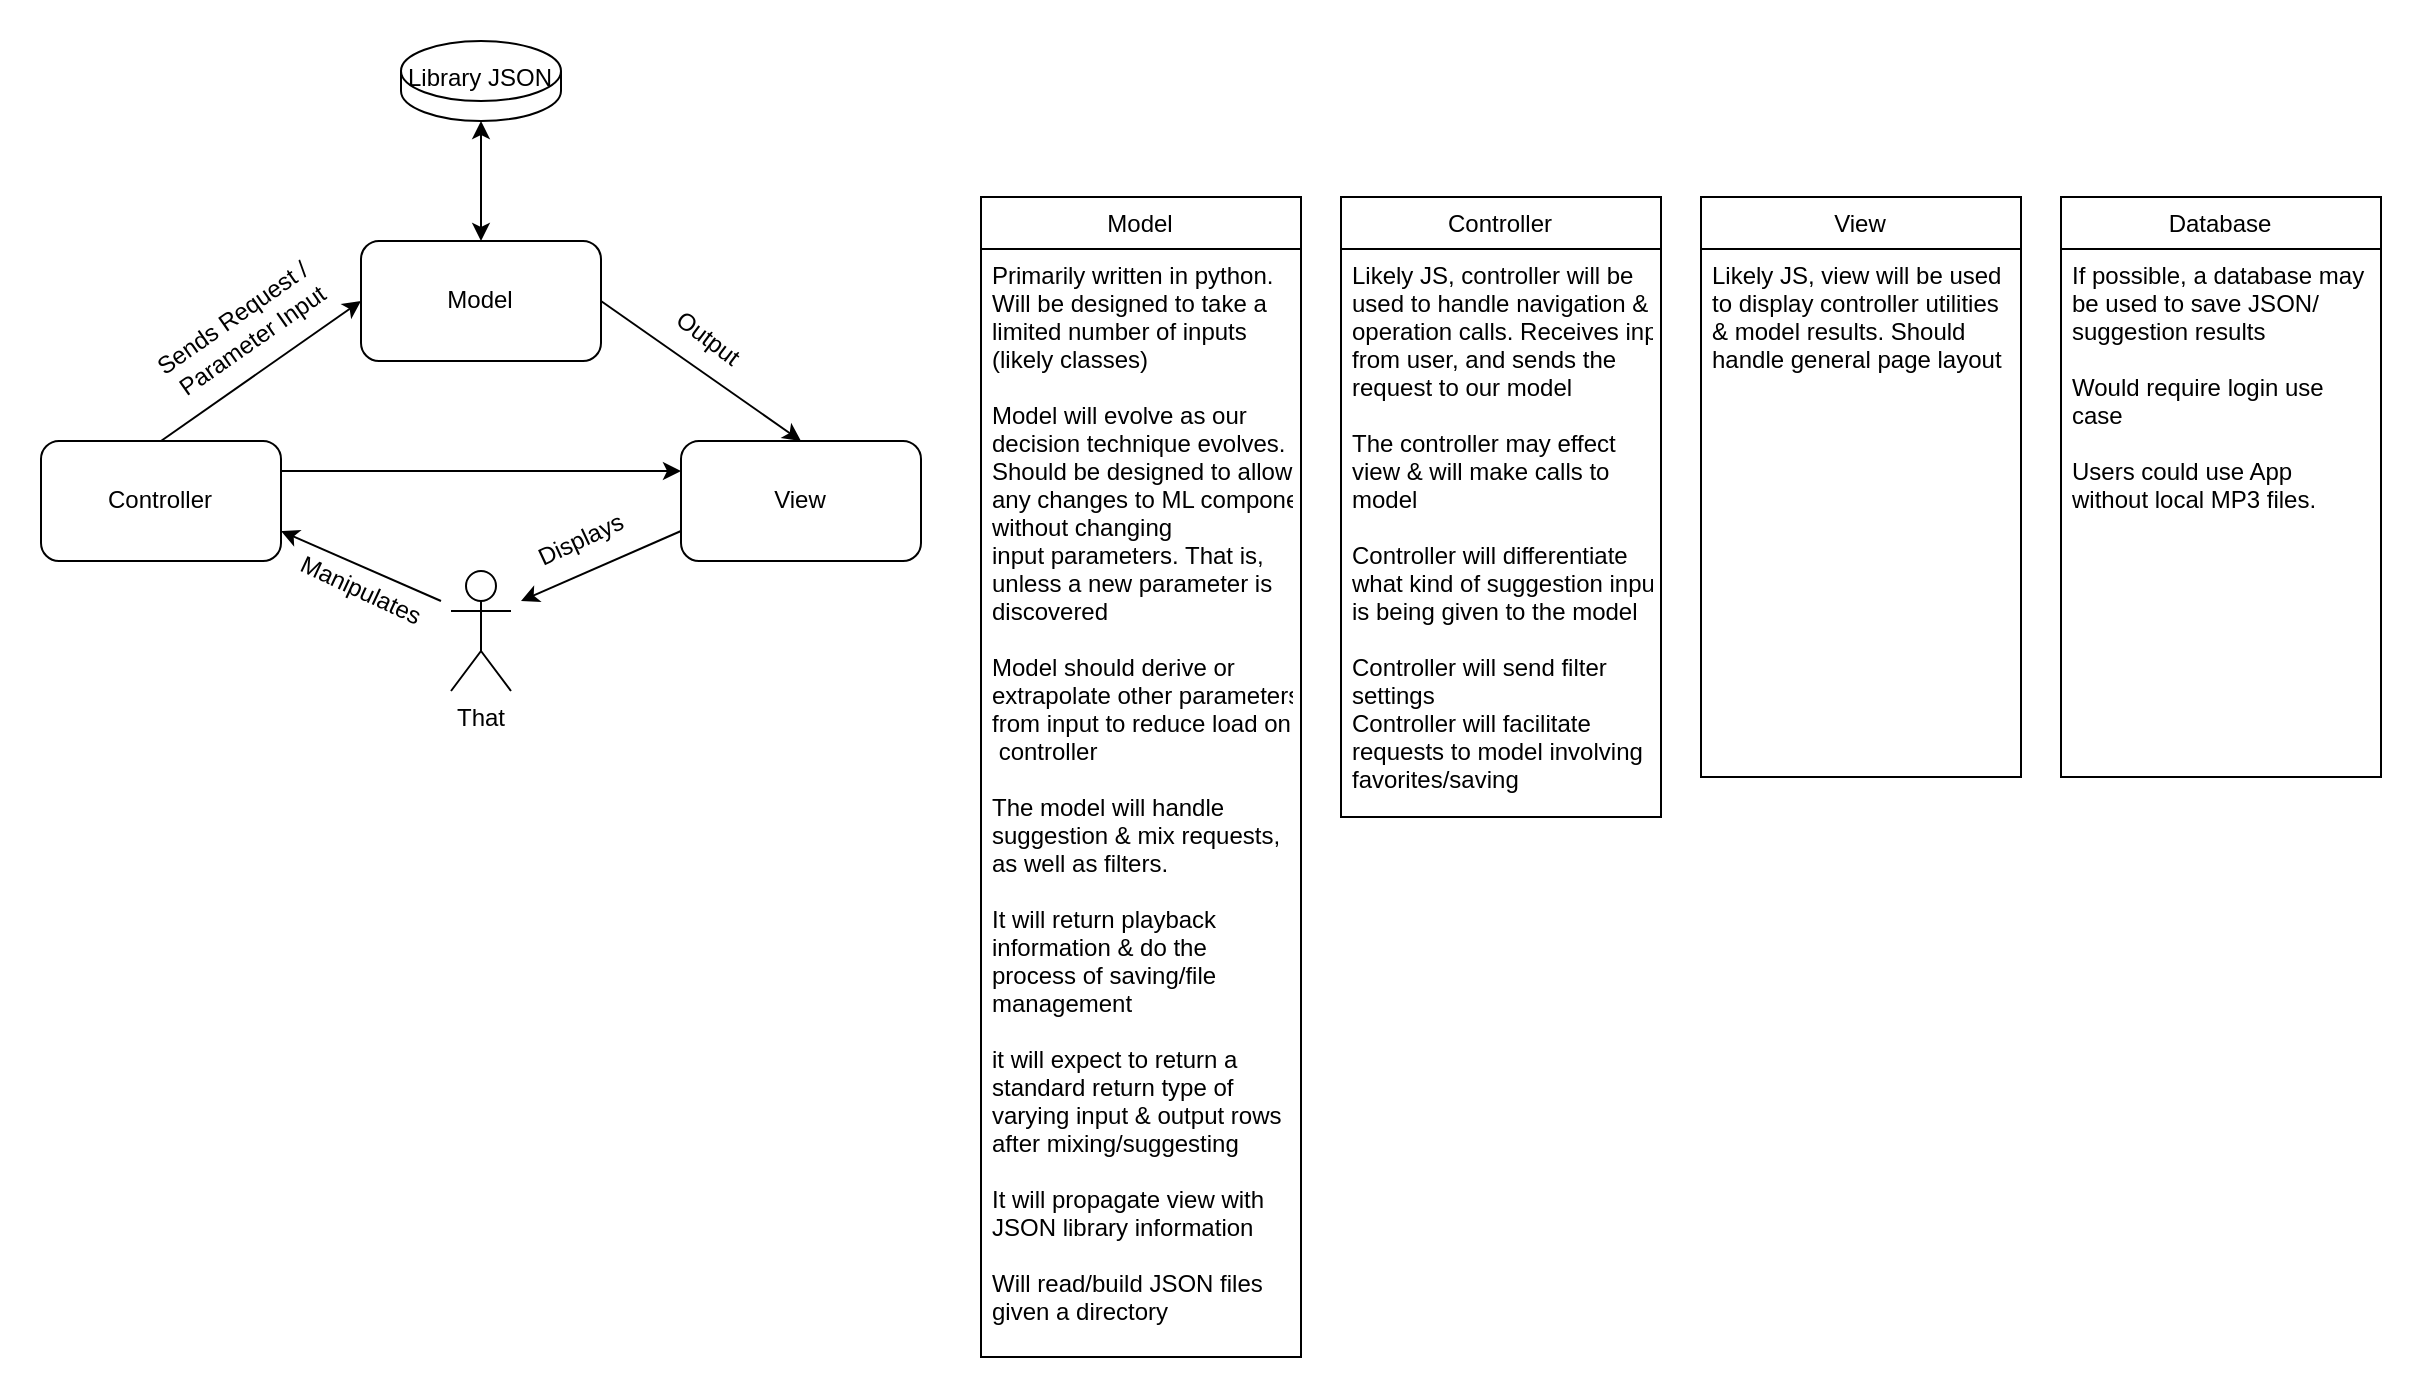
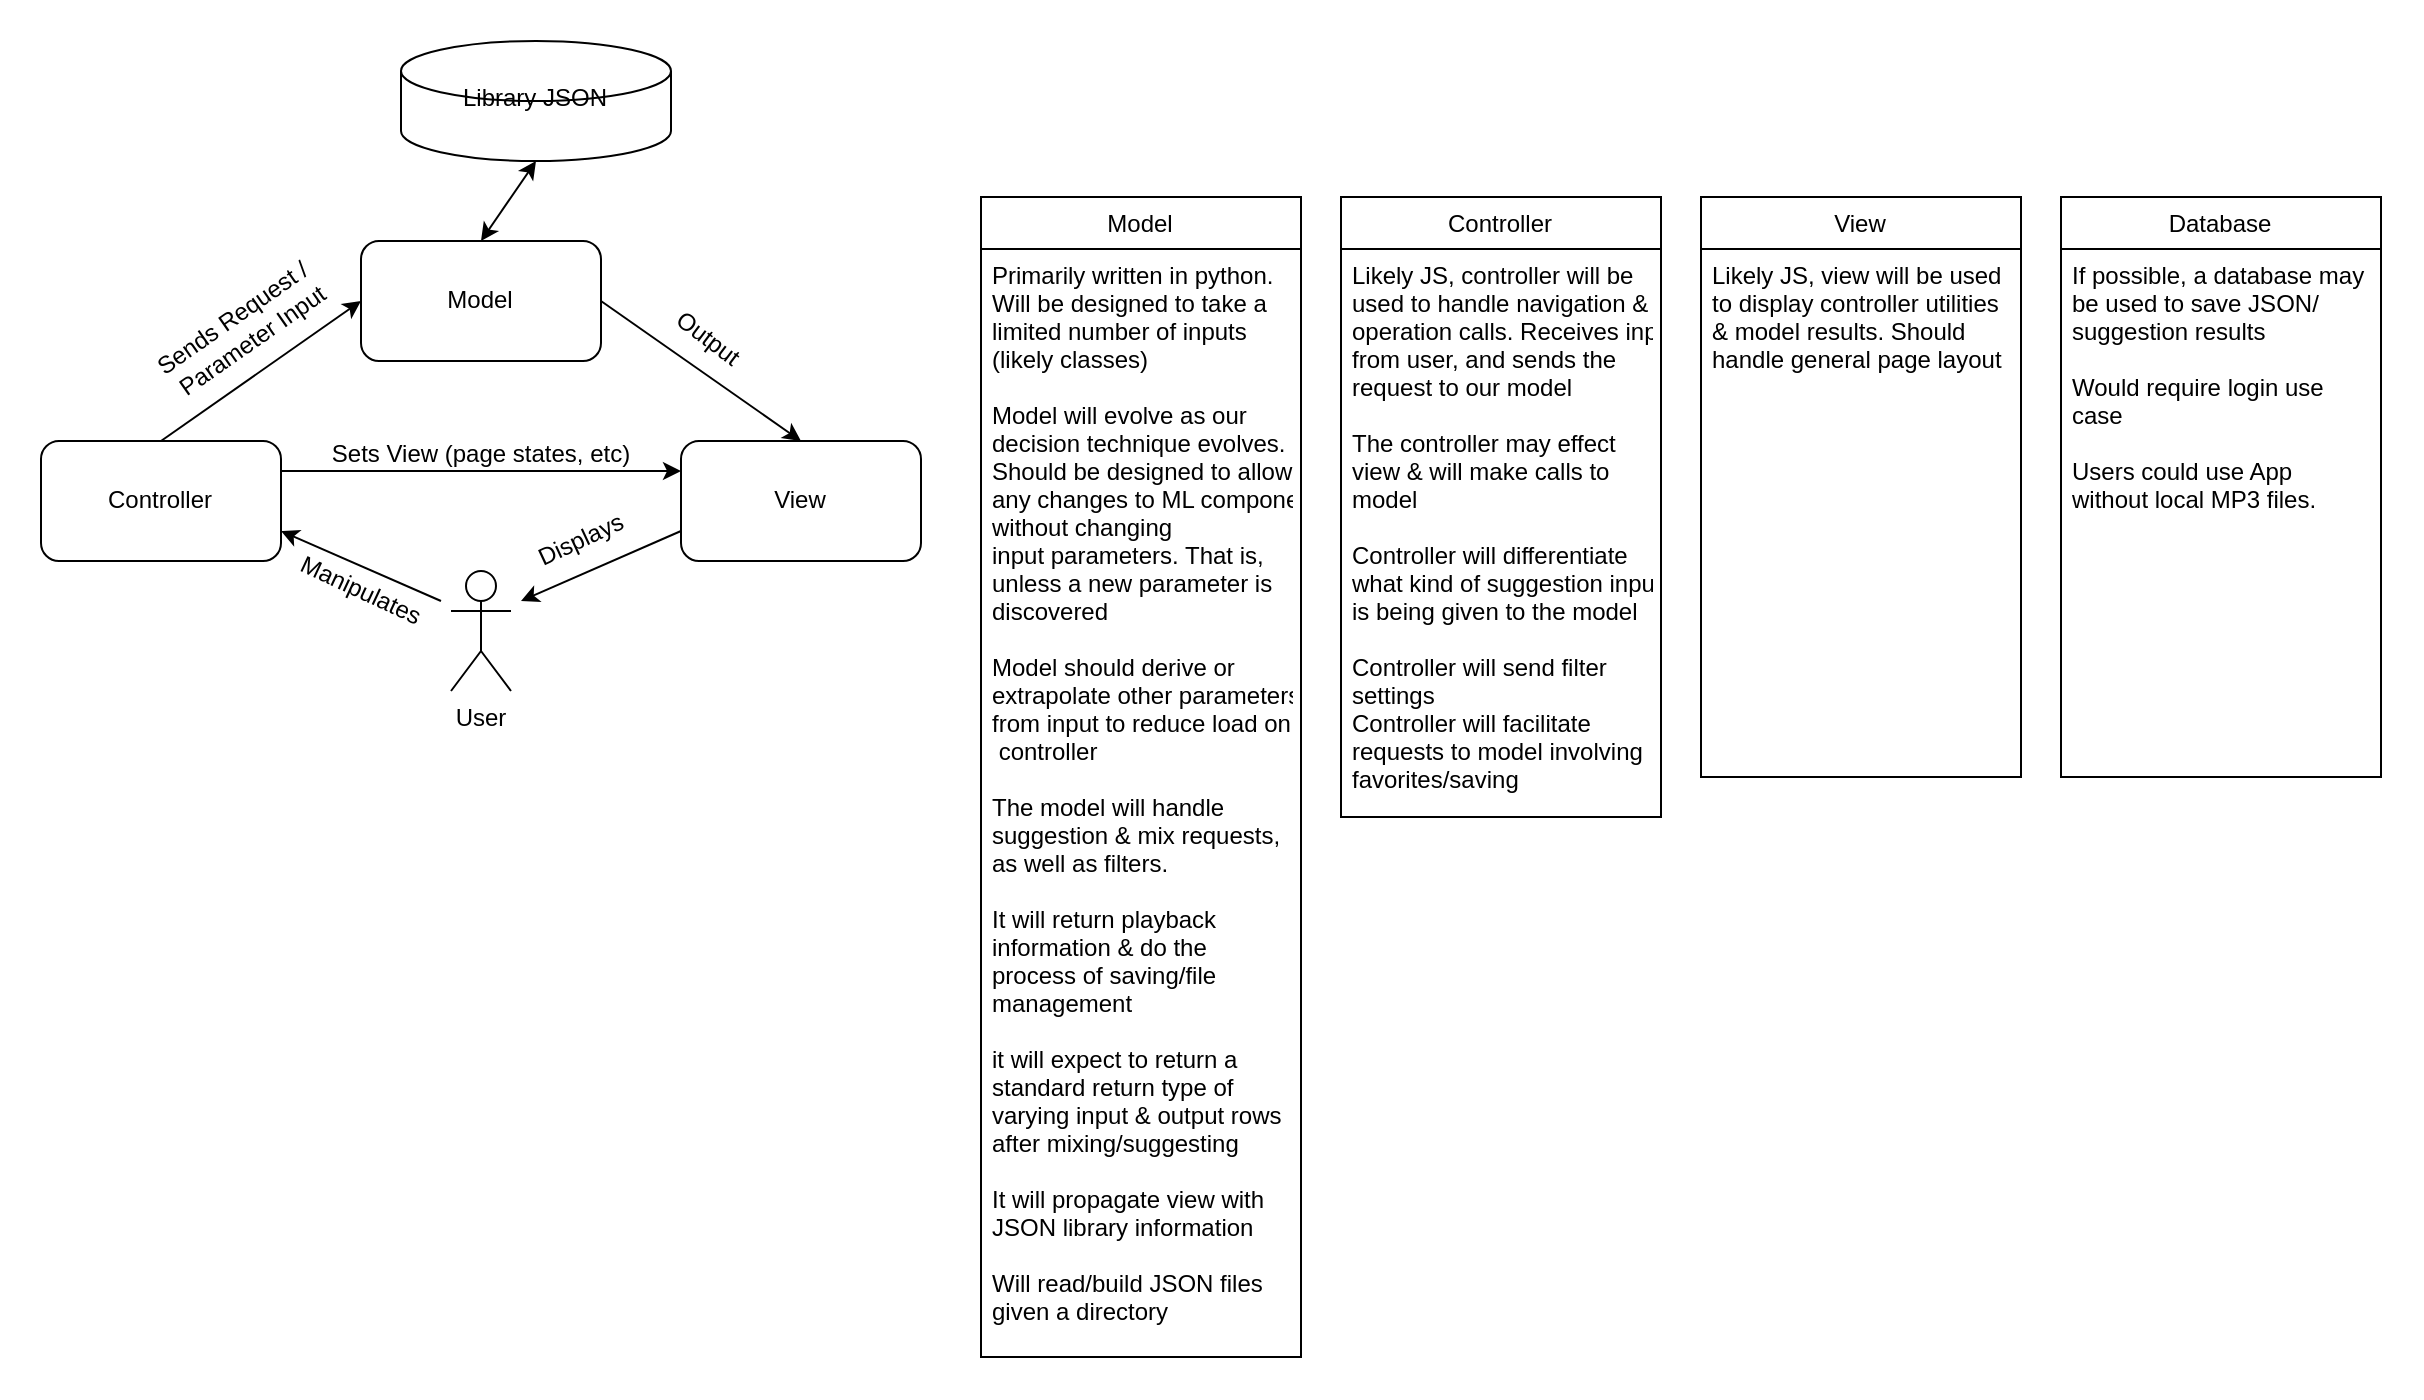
(481, 81) -> (536, 101)
none -> (481, 455)
(482, 719) -> (482, 719)
